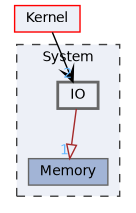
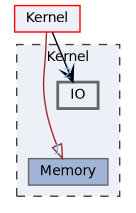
(68, 58) -> (68, 58)
(74, 127) -> (44, 90)
